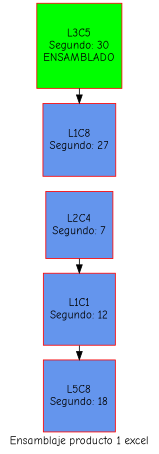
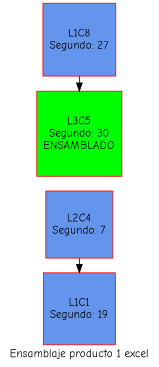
(79, 92) -> (79, 80)
(79, 309) -> (79, 309)
(79, 396) -> none
